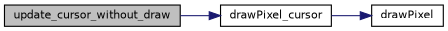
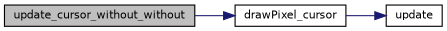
(92, 16) -> (100, 16)
(407, 16) -> (414, 16)
